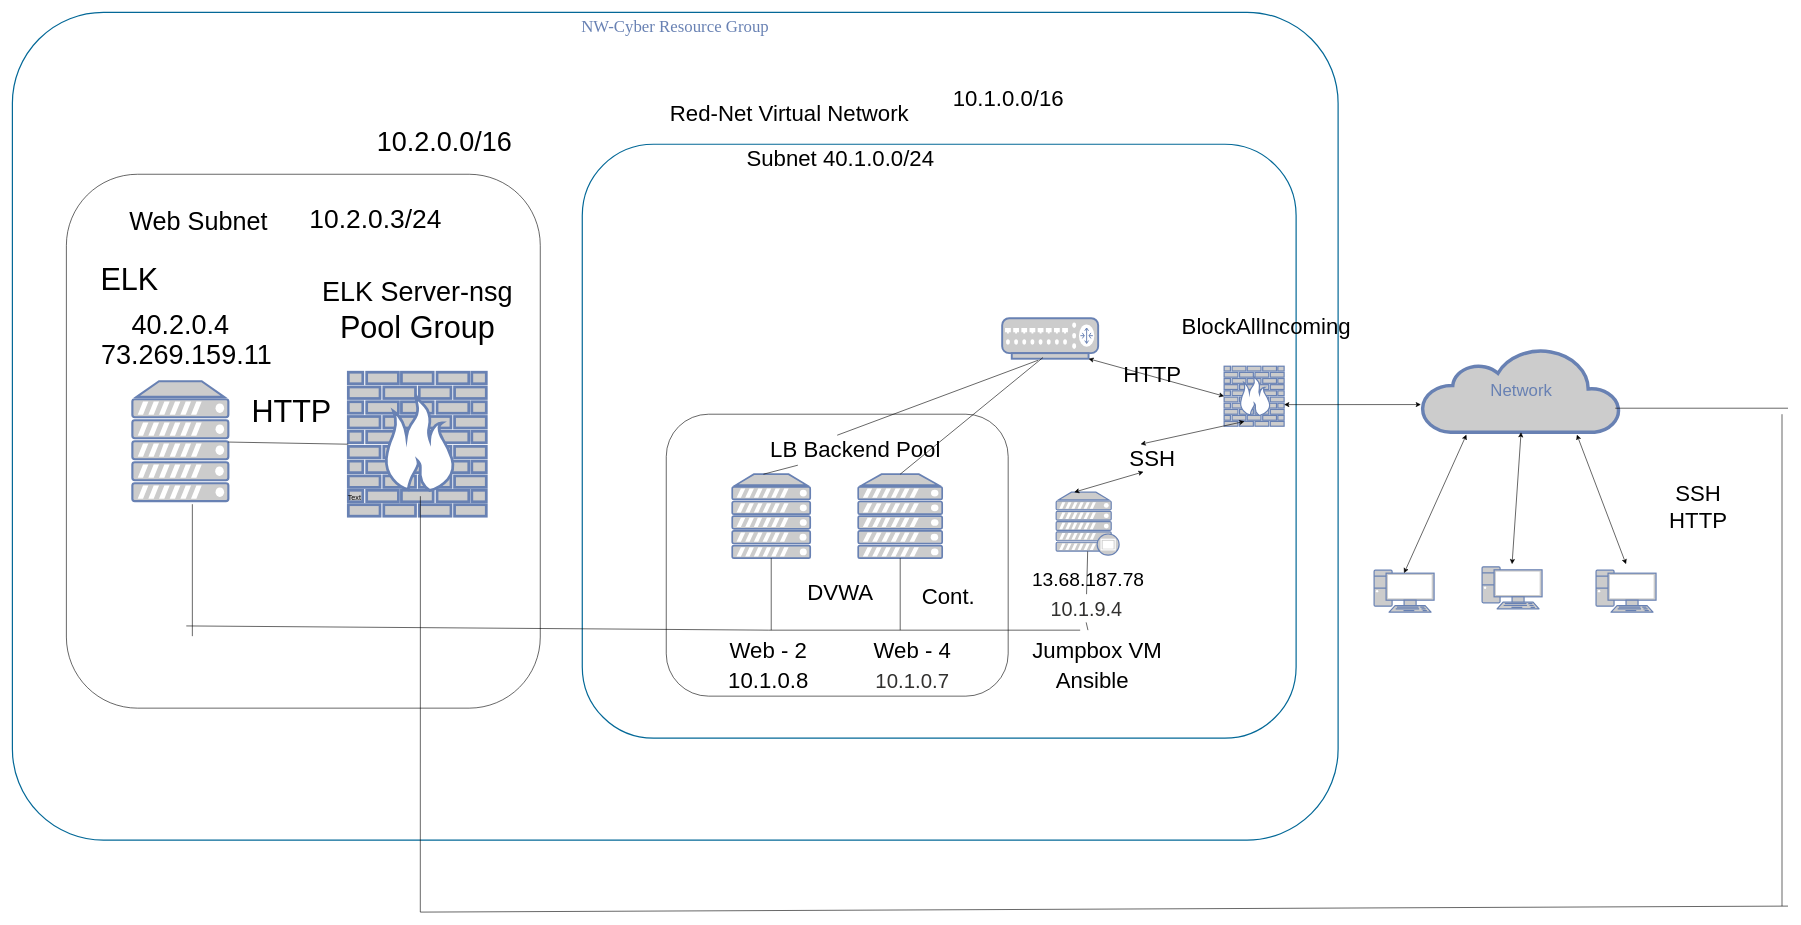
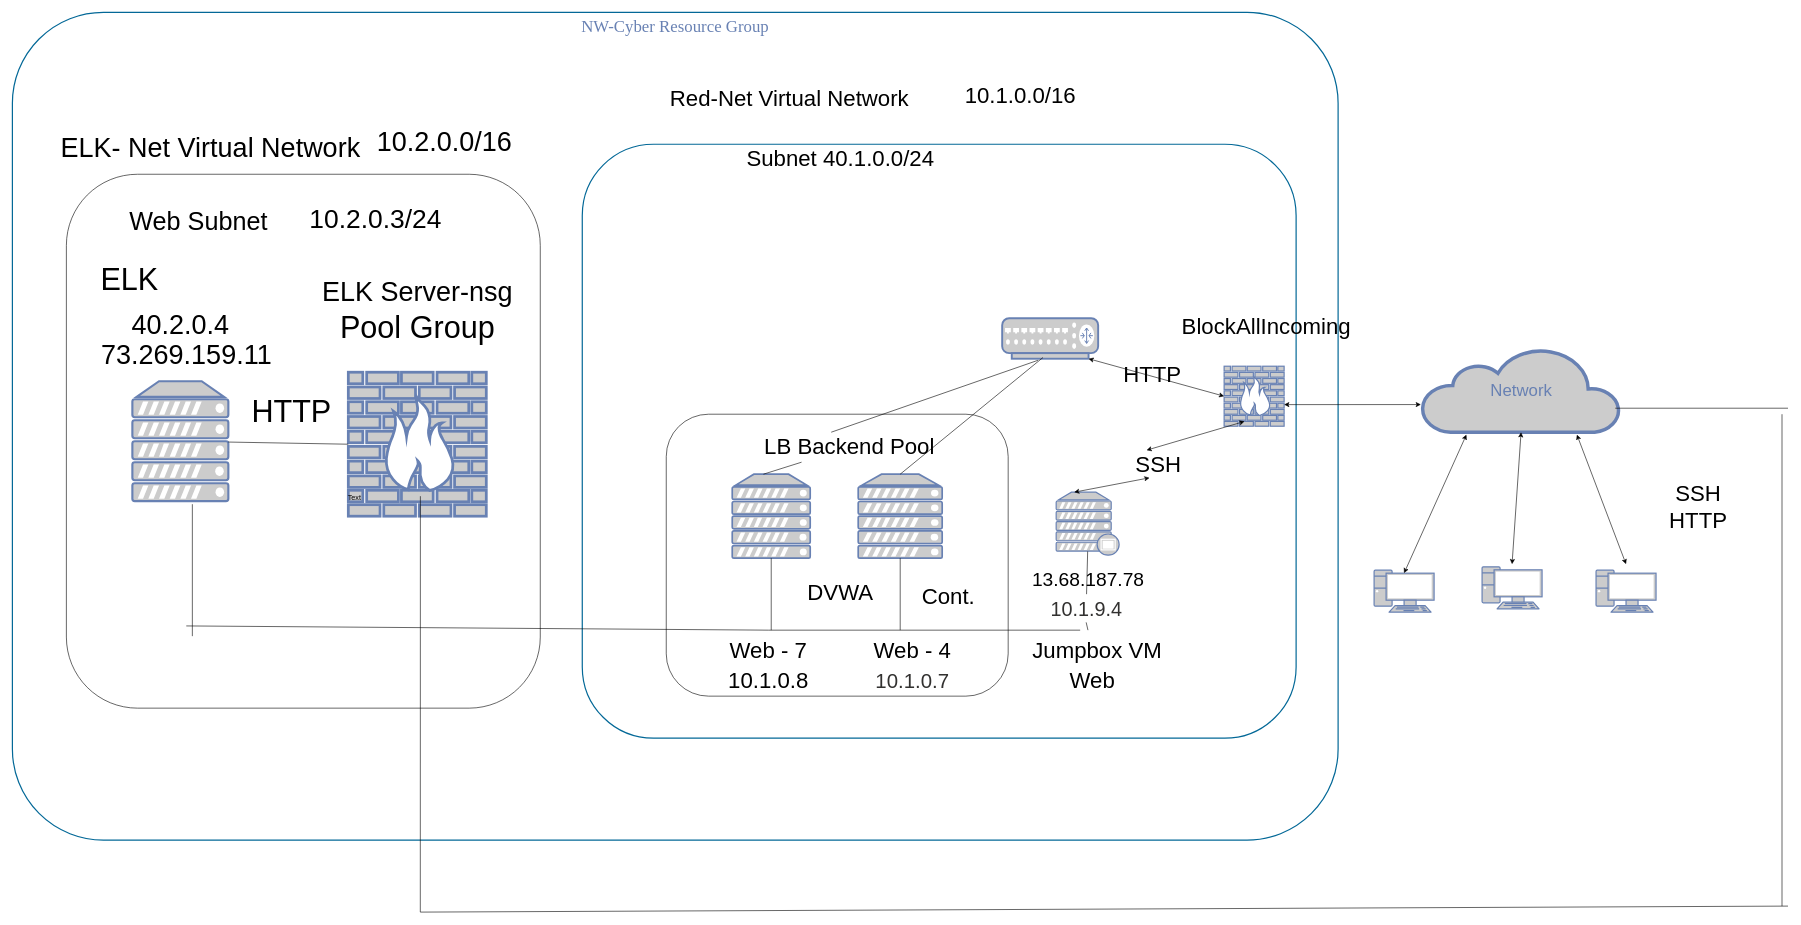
(1008, 99) -> (1020, 96)
(789, 114) -> (789, 99)
none -> (210, 147)
(855, 450) -> (849, 447)
(1152, 459) -> (1158, 465)
(769, 651) -> (769, 651)
(1093, 681) -> (1093, 681)
